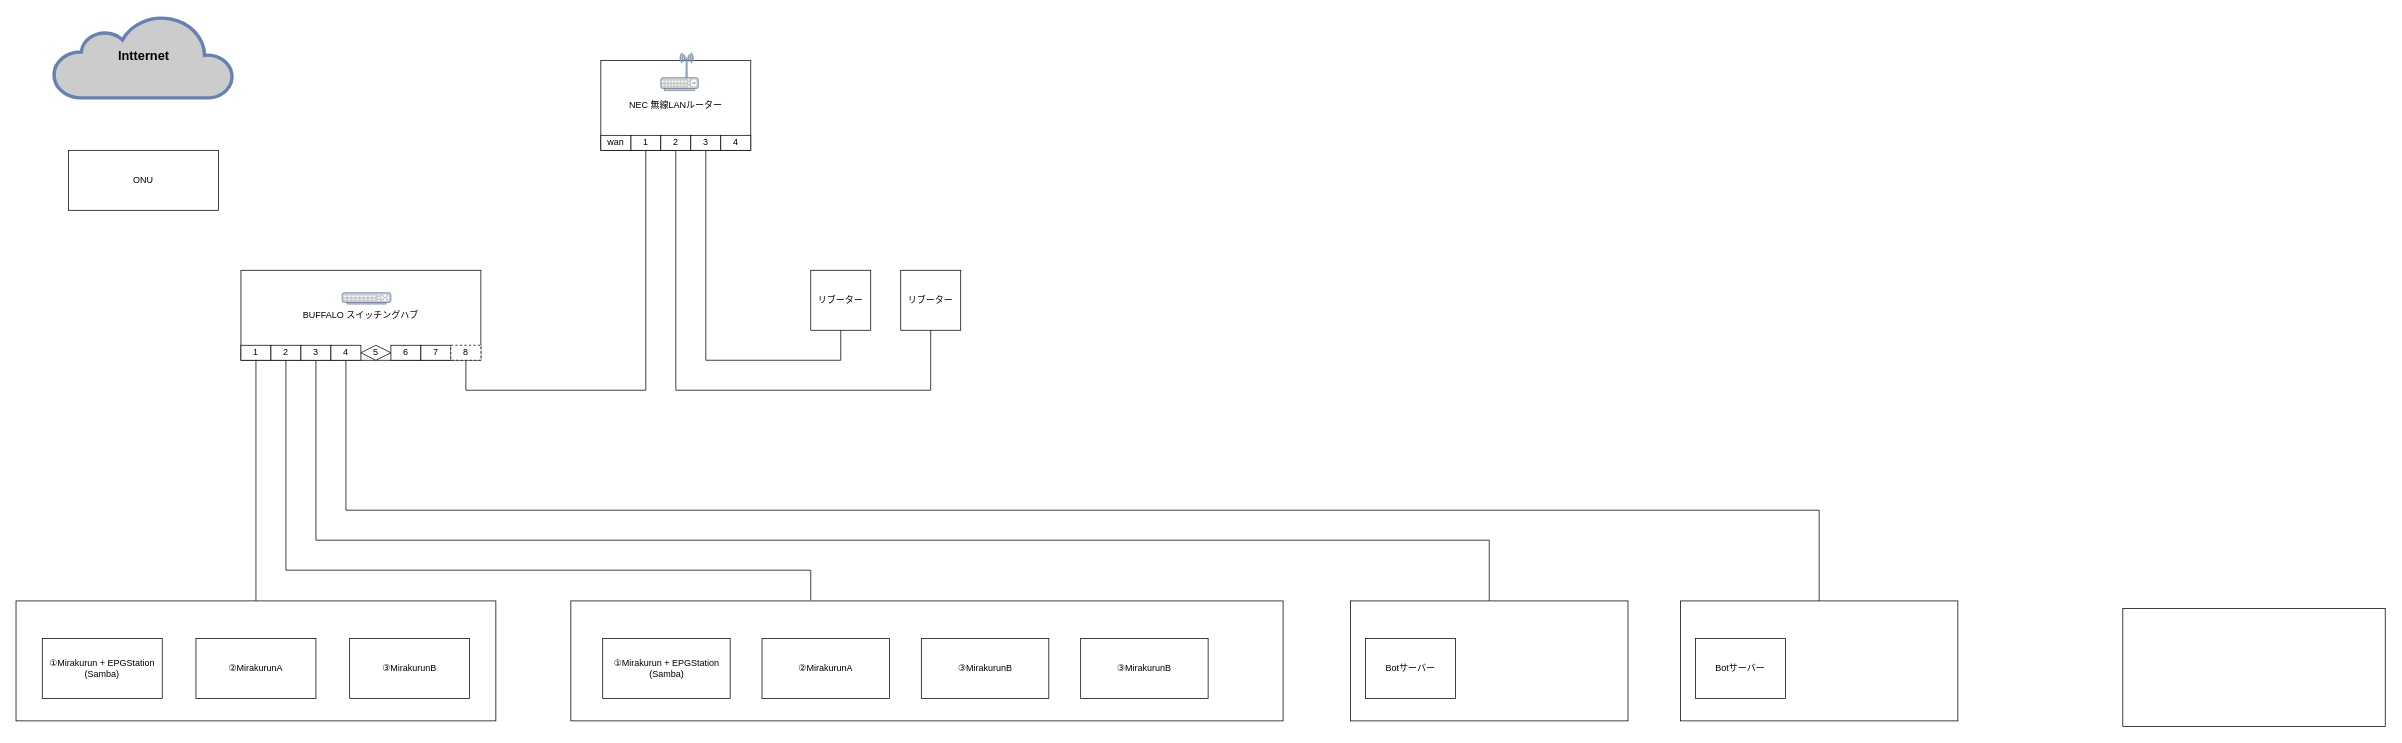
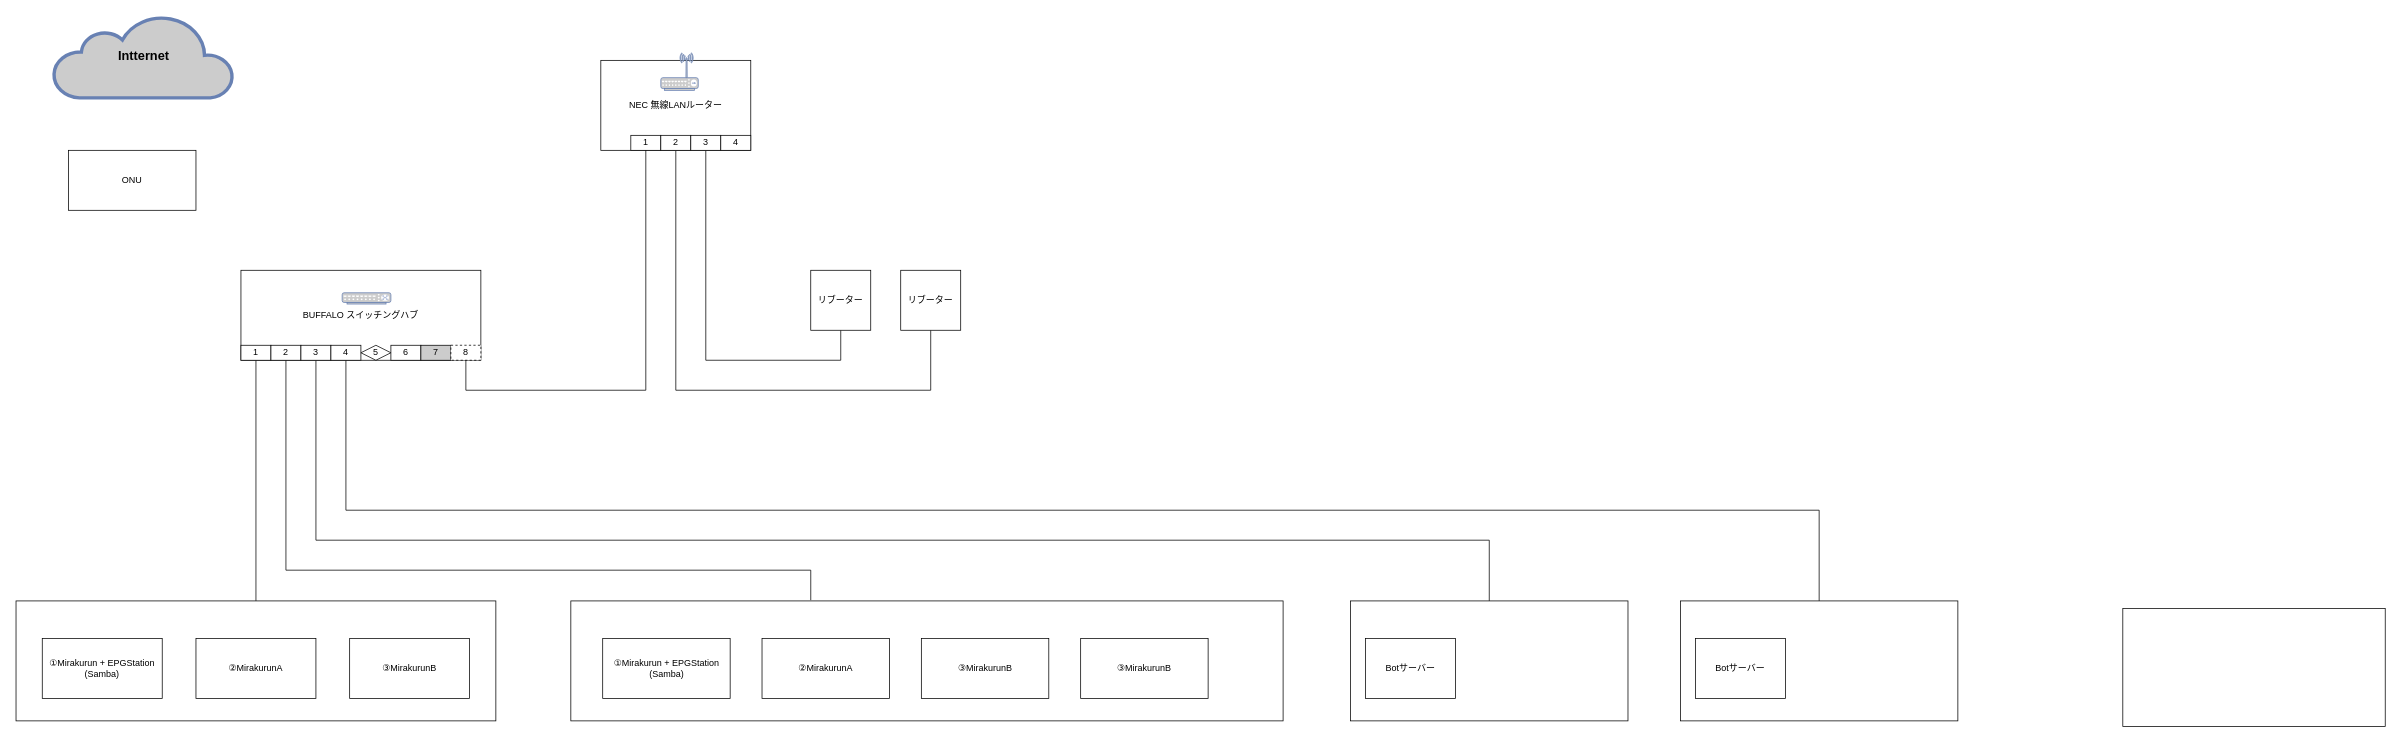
(615, 143) -> none
(143, 180) -> (132, 180)
(435, 353) -> (435, 353)
